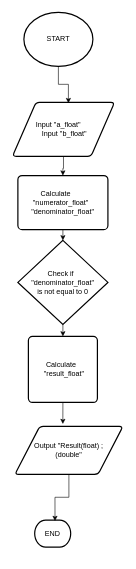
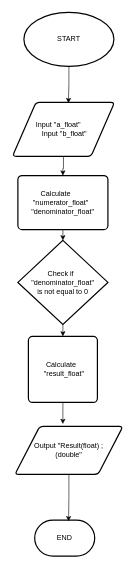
(58, 39) -> (69, 39)
(53, 533) -> (65, 538)
